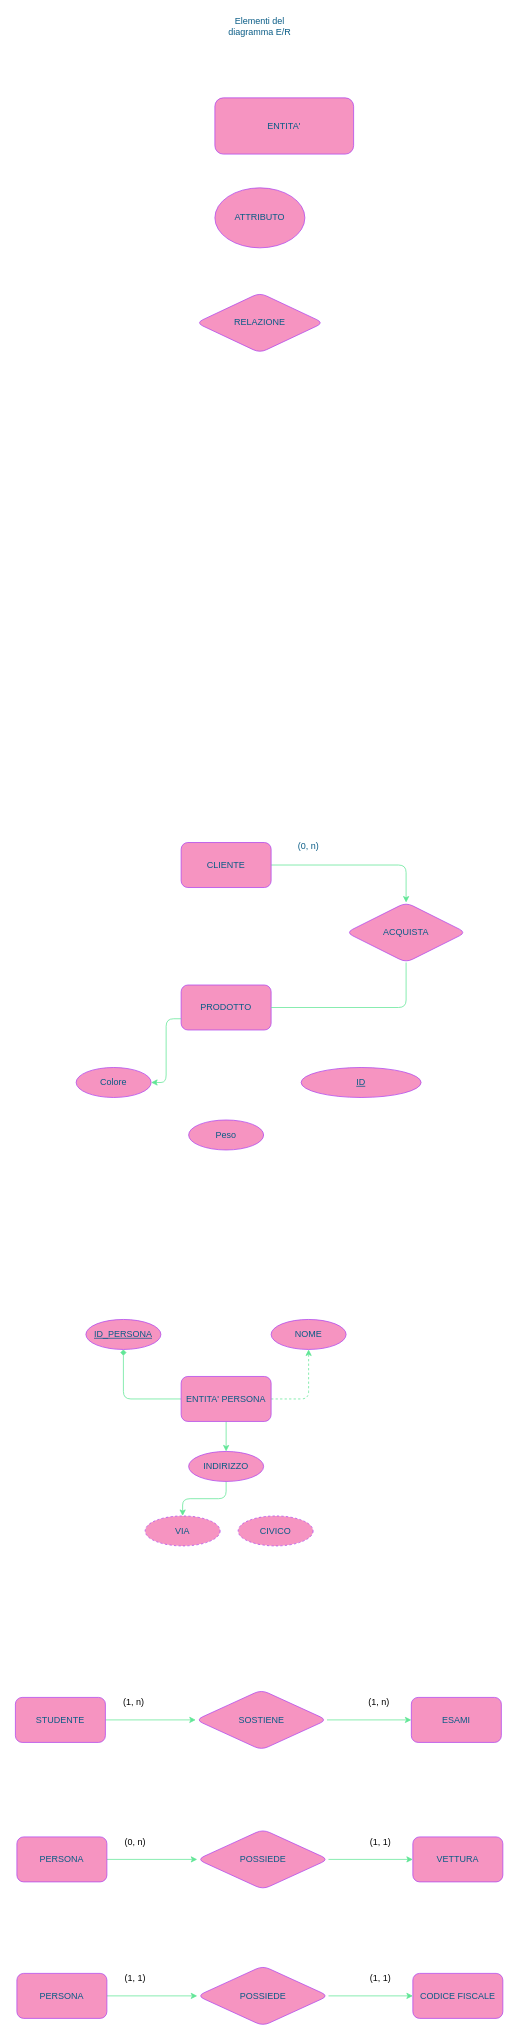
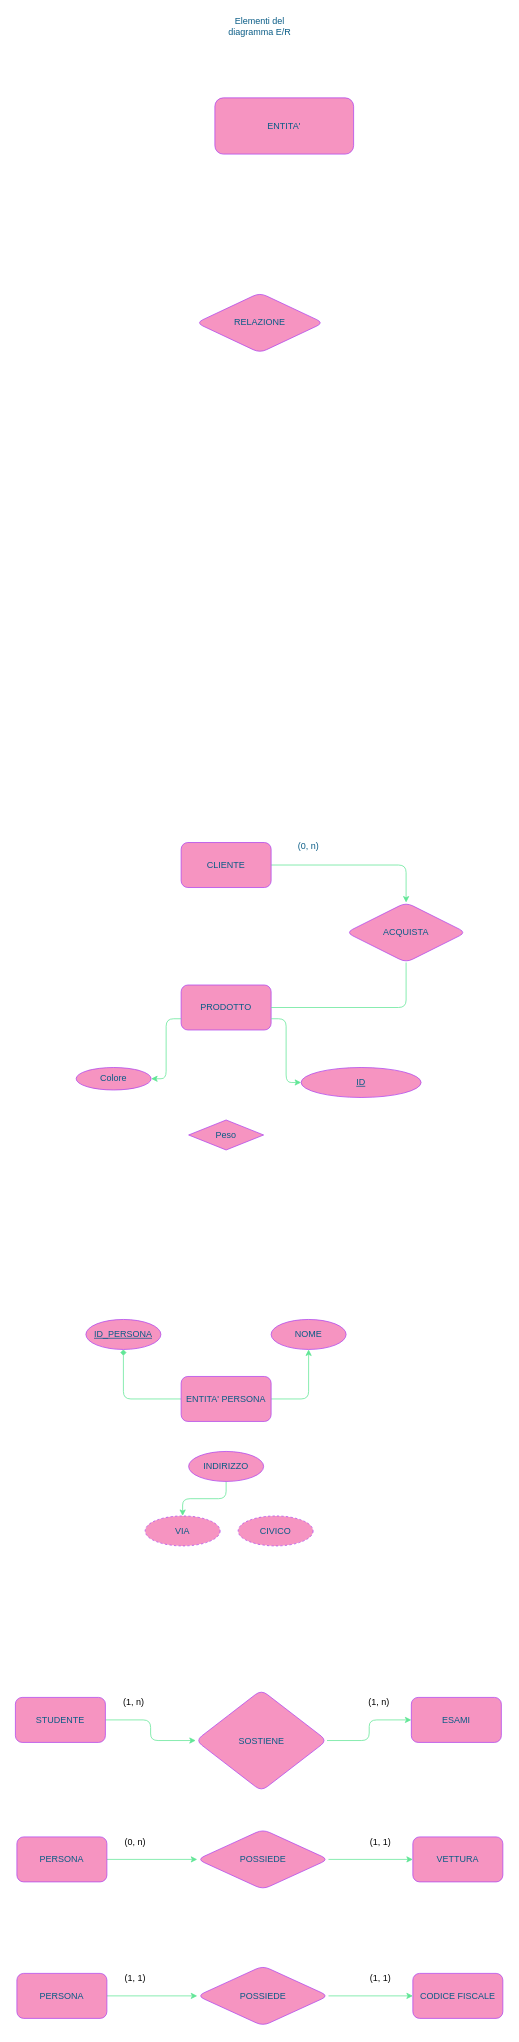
(260, 218) -> none
none -> (280, 1019)
(114, 1083) -> (114, 1079)
(226, 1135) -> (226, 1135)
(308, 1394) -> (308, 1394)
(226, 1445) -> none
(261, 1720) -> (261, 1741)
